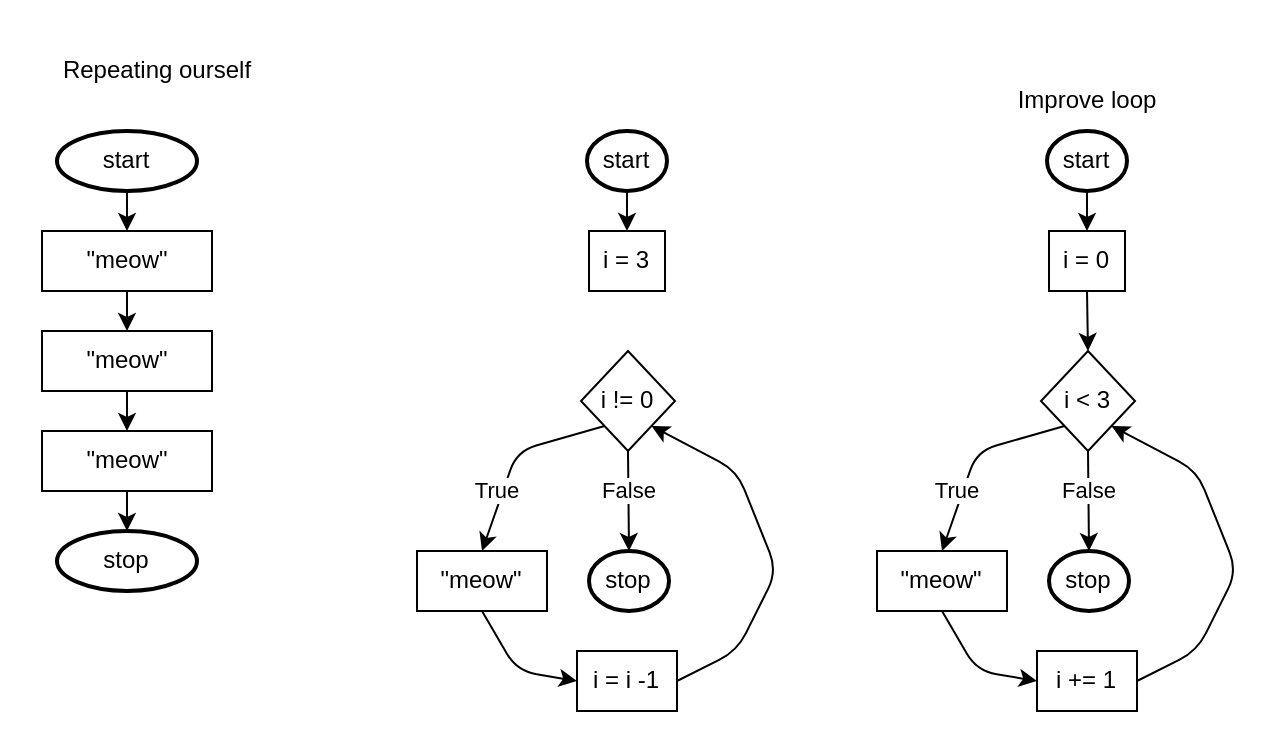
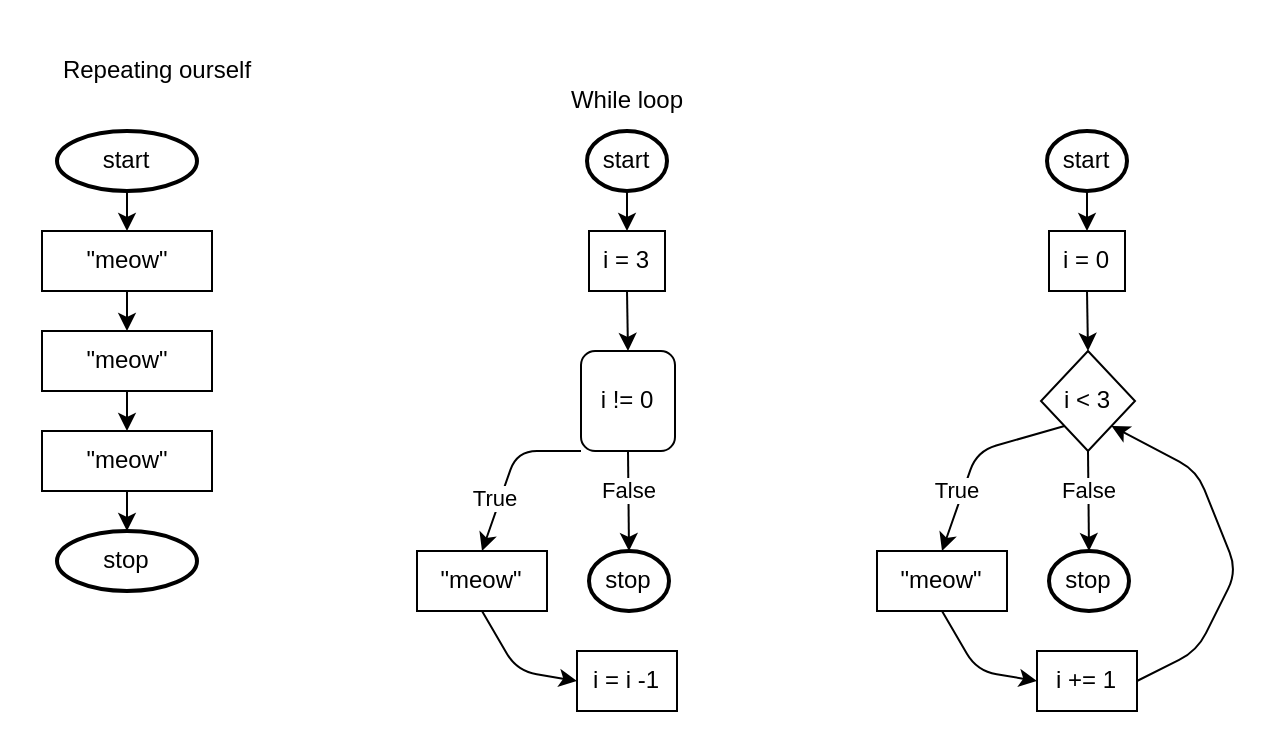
none -> (628, 101)
(1088, 101) -> none
none -> (627, 314)
(628, 401) -> (628, 401)
(769, 551) -> none
